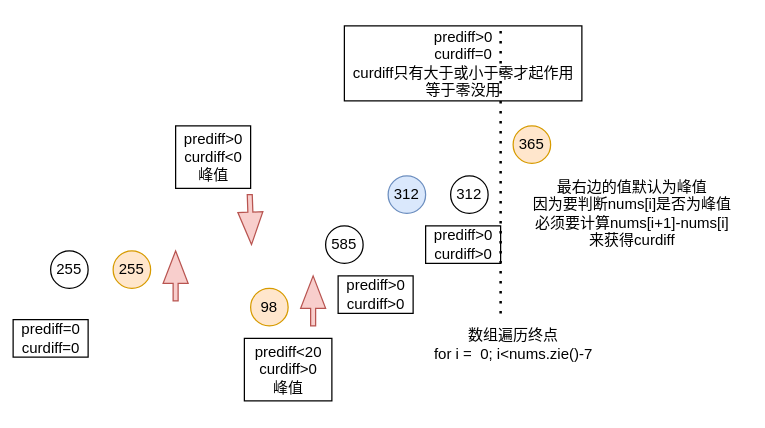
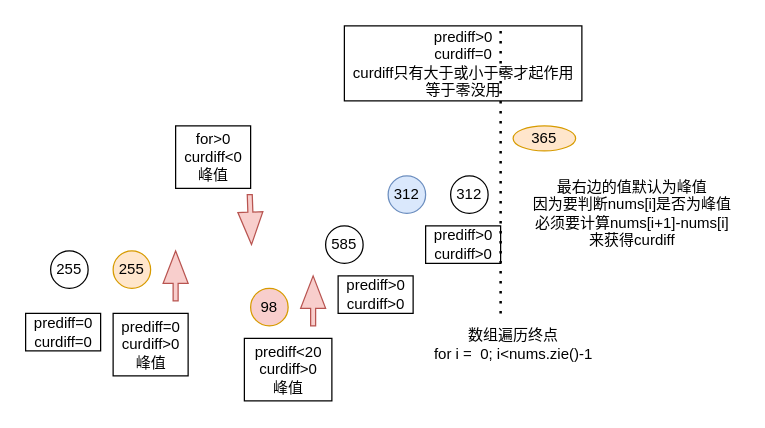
(532, 144) -> (544, 138)
(214, 157) -> (214, 157)
(269, 307) -> (269, 307)
(51, 338) -> (63, 332)
none -> (151, 344)
(514, 344) -> (514, 344)
